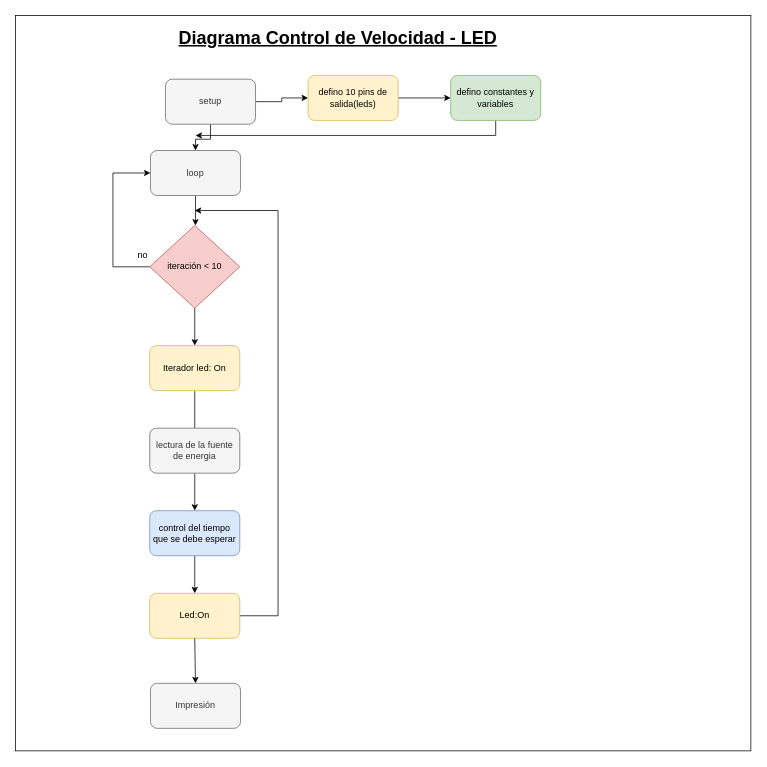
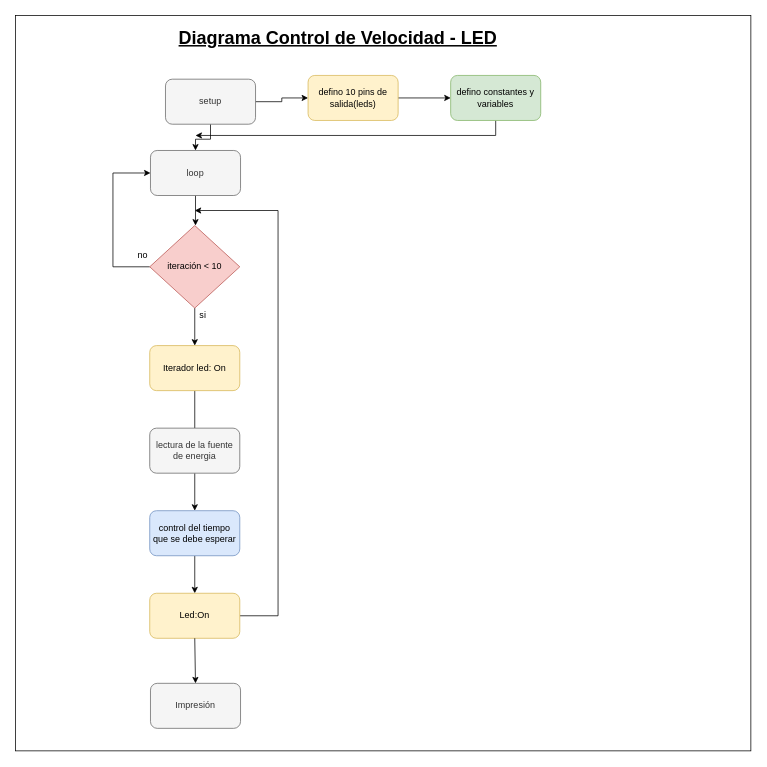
none -> (203, 315)
